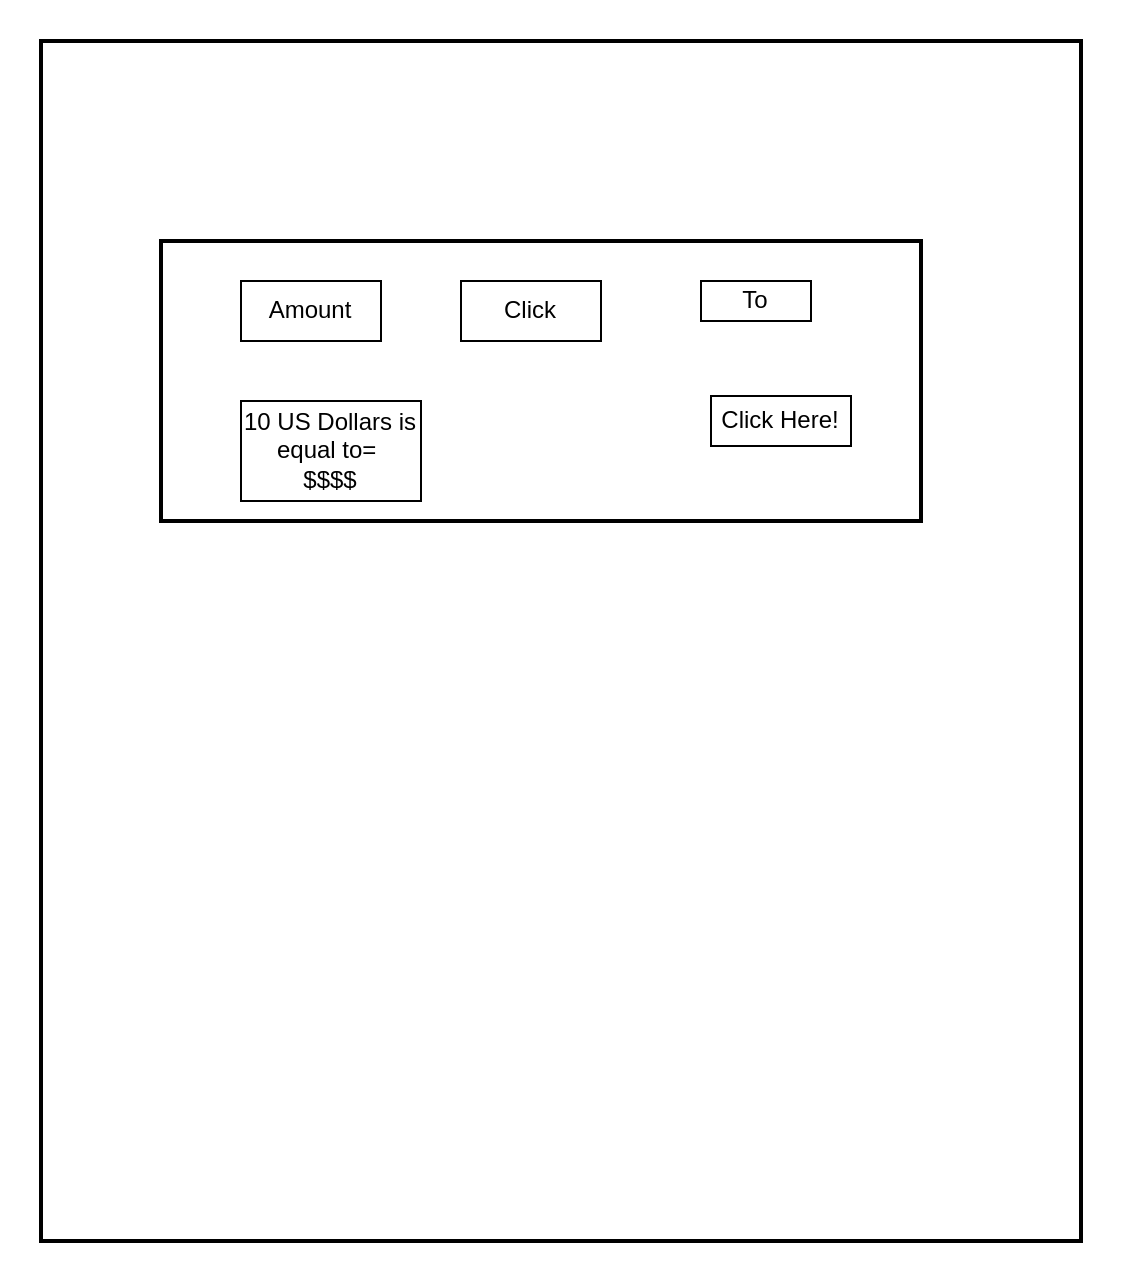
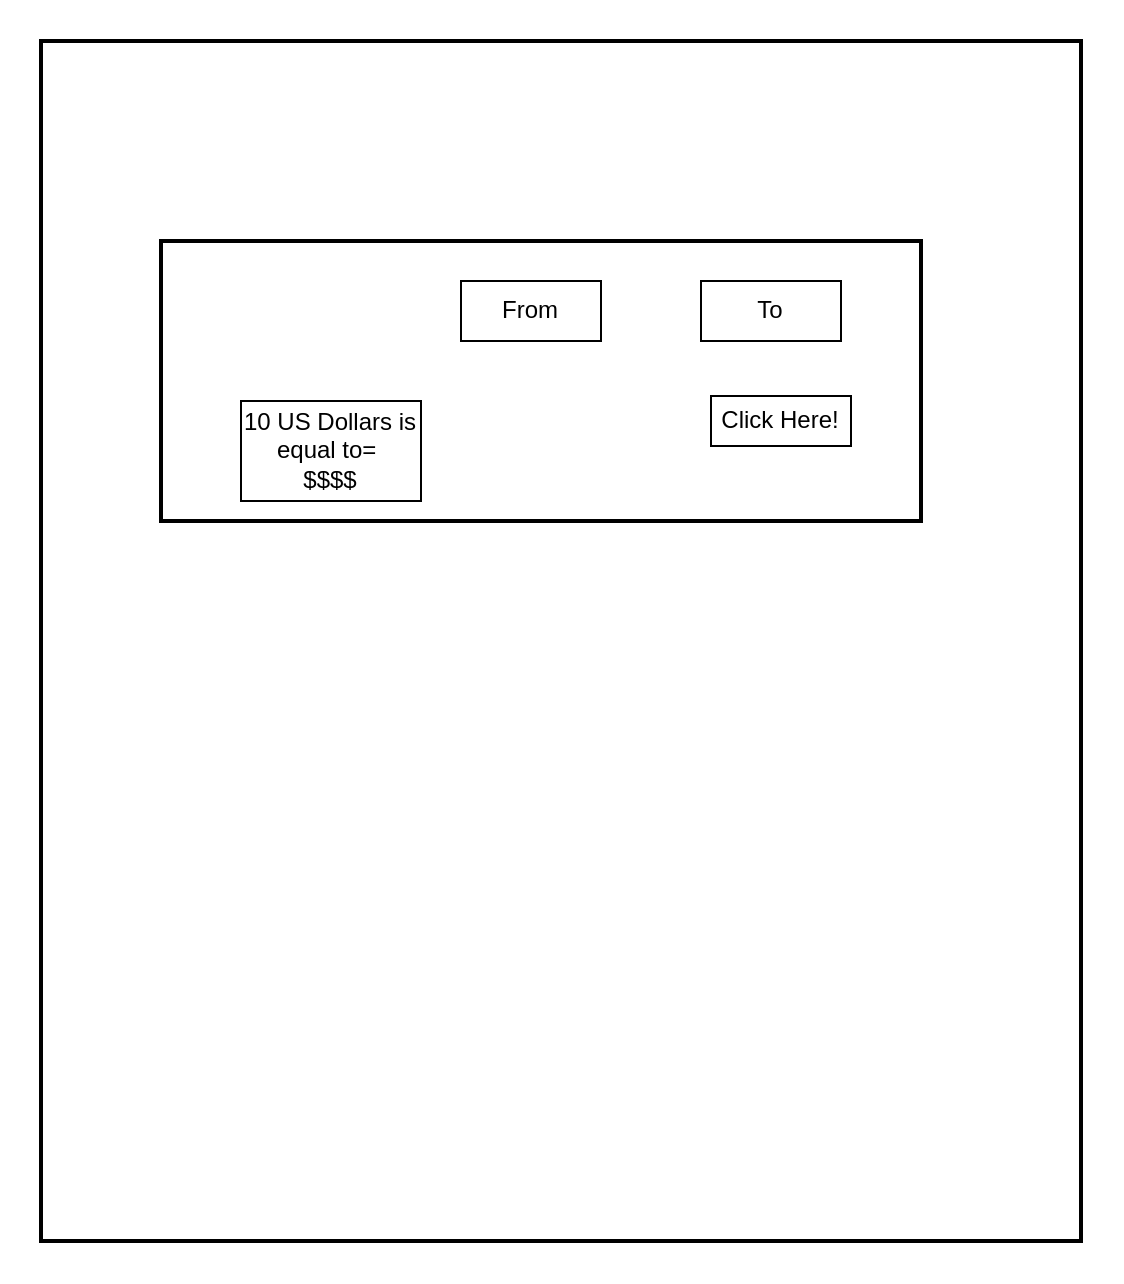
(756, 301) -> (771, 311)
(311, 311) -> none
(531, 311) -> (531, 311)
